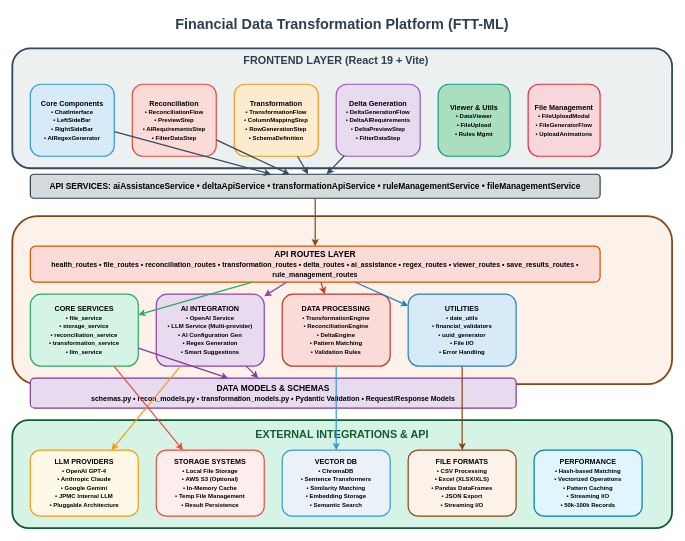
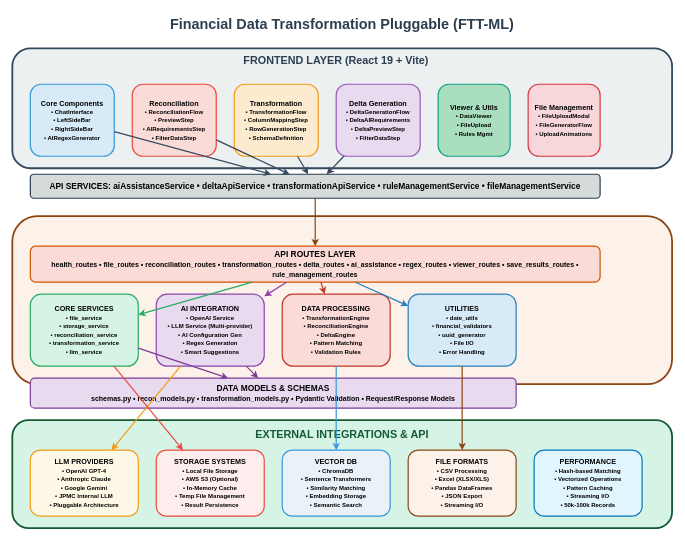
(342, 24) -> (342, 24)
